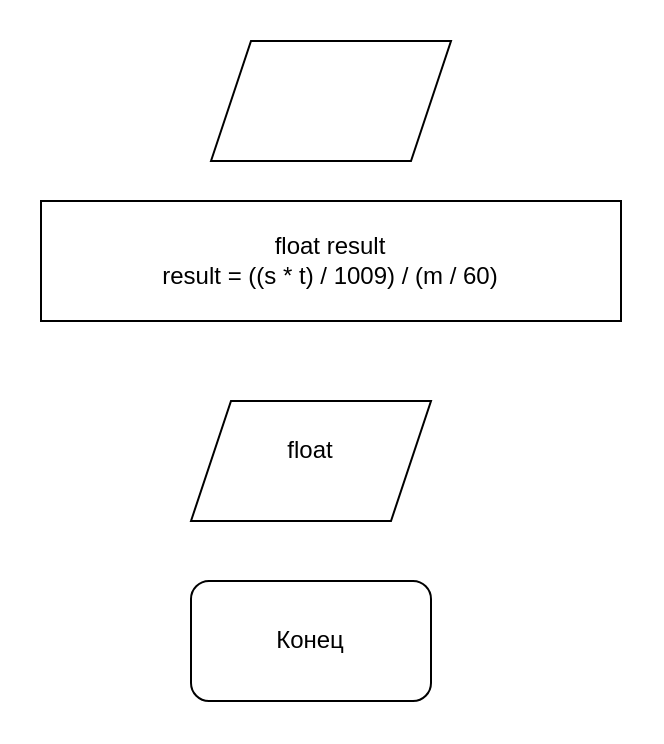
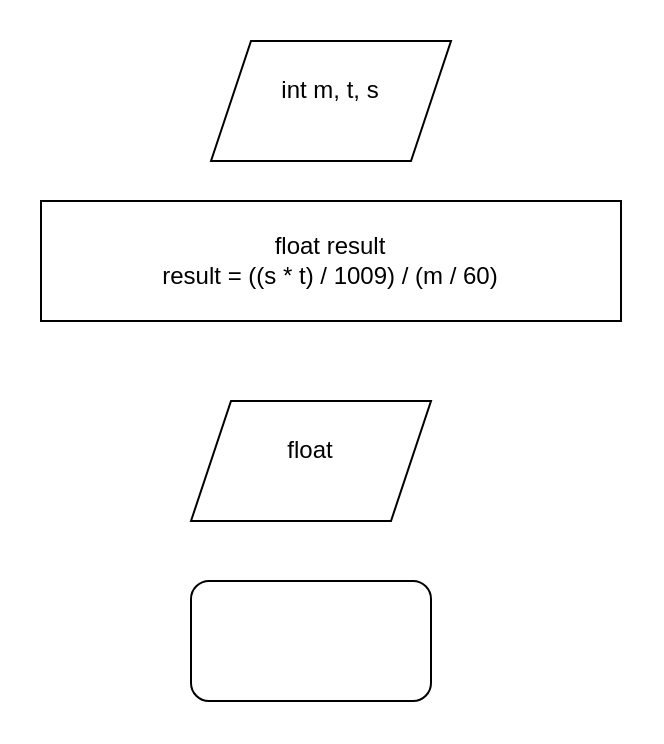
none -> (331, 91)
(311, 641) -> none
